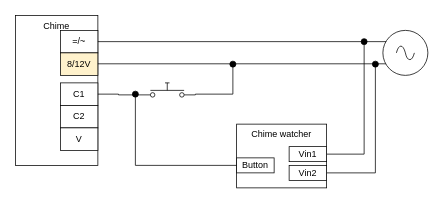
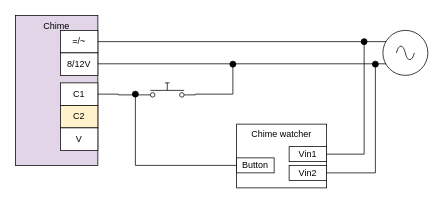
(79, 64) -> (79, 64)
(57, 90) -> (57, 90)
(79, 117) -> (79, 117)
